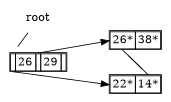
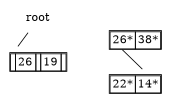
(70, 48) -> none
(51, 62) -> (51, 62)
(138, 65) -> none
(57, 78) -> none
